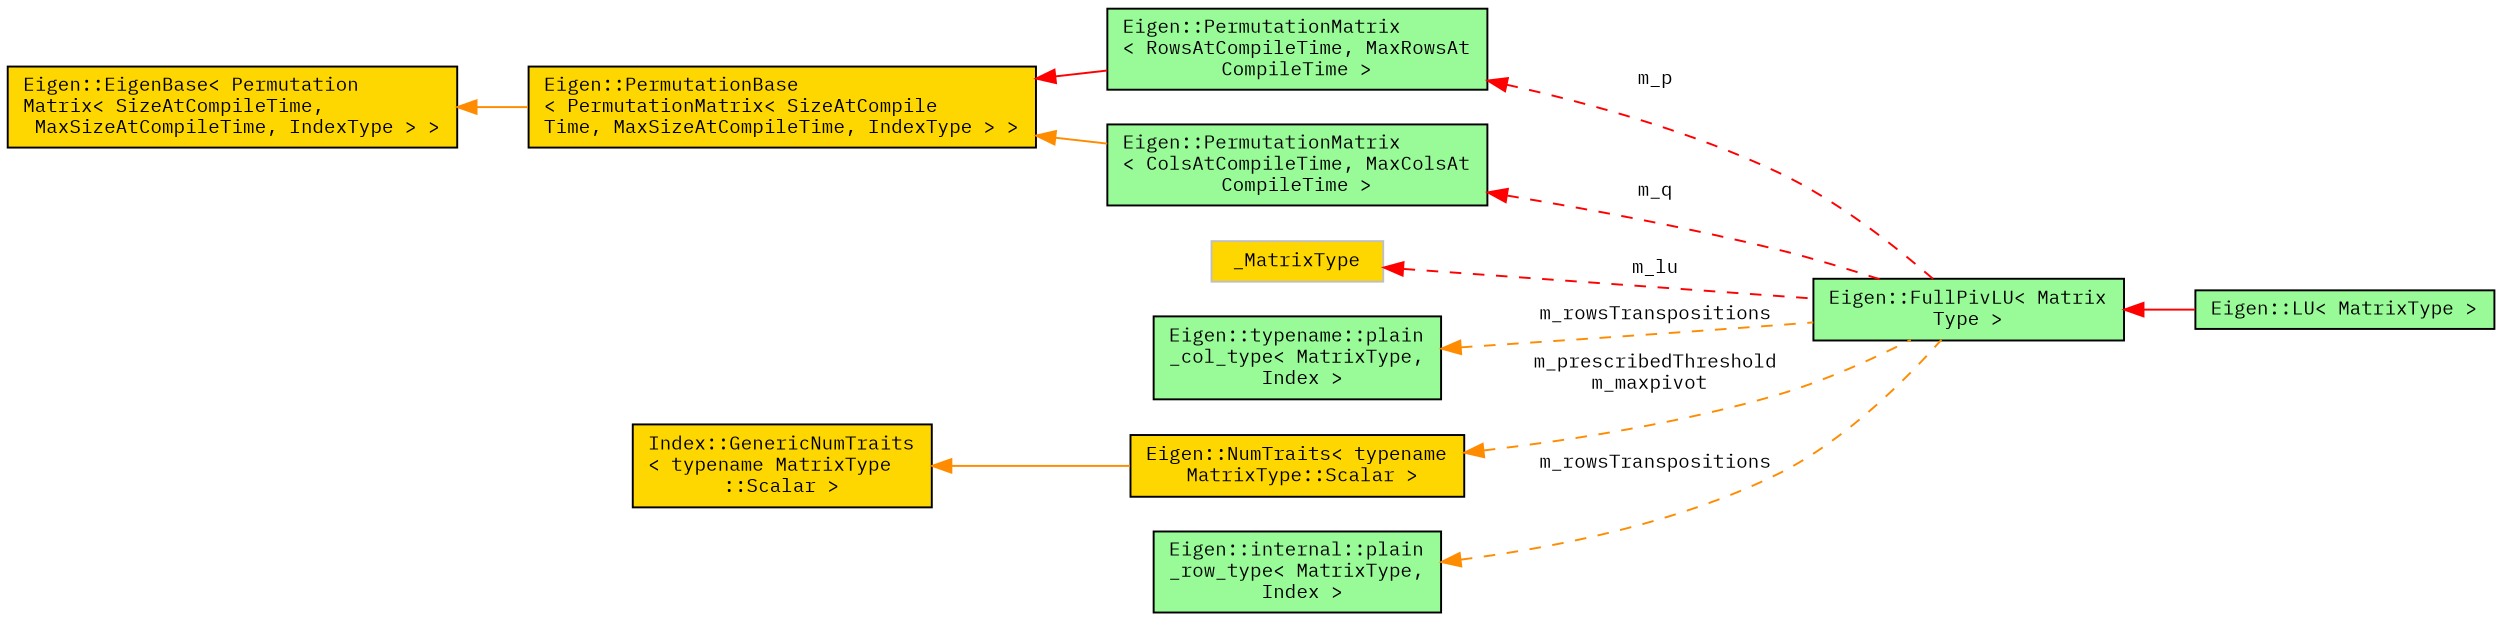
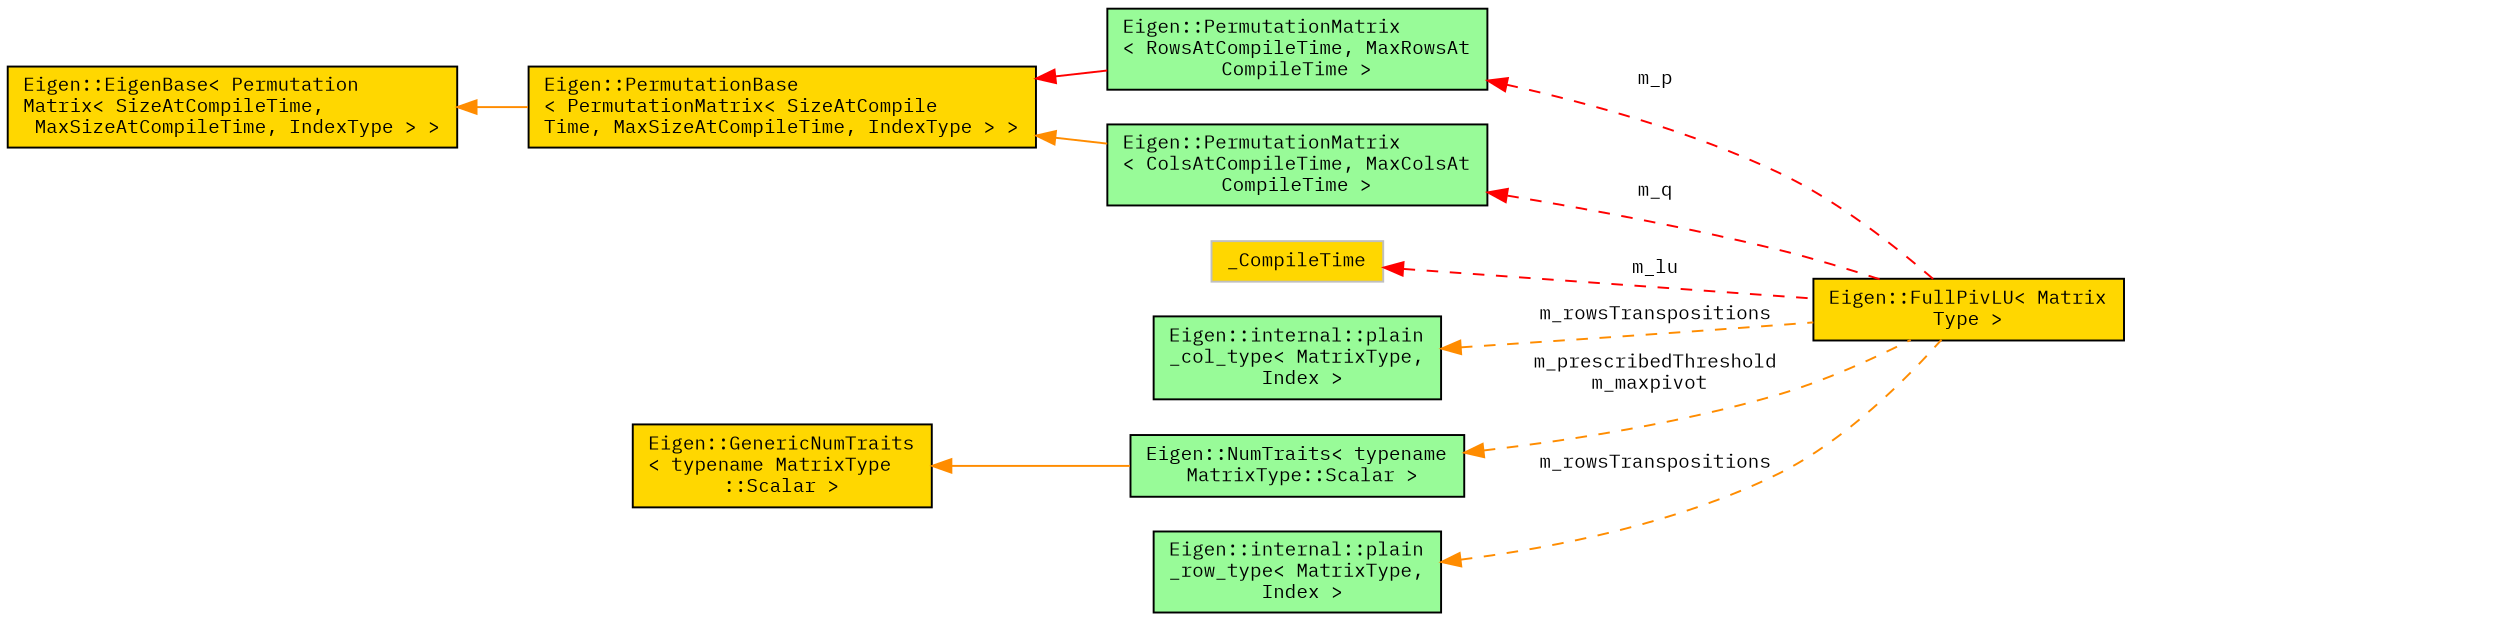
(1297, 261) -> (1297, 261)
(1969, 310) -> (1969, 310)
(2345, 310) -> none
(1297, 358) -> (1297, 358)
(782, 466) -> (782, 466)
(1297, 466) -> (1297, 466)
